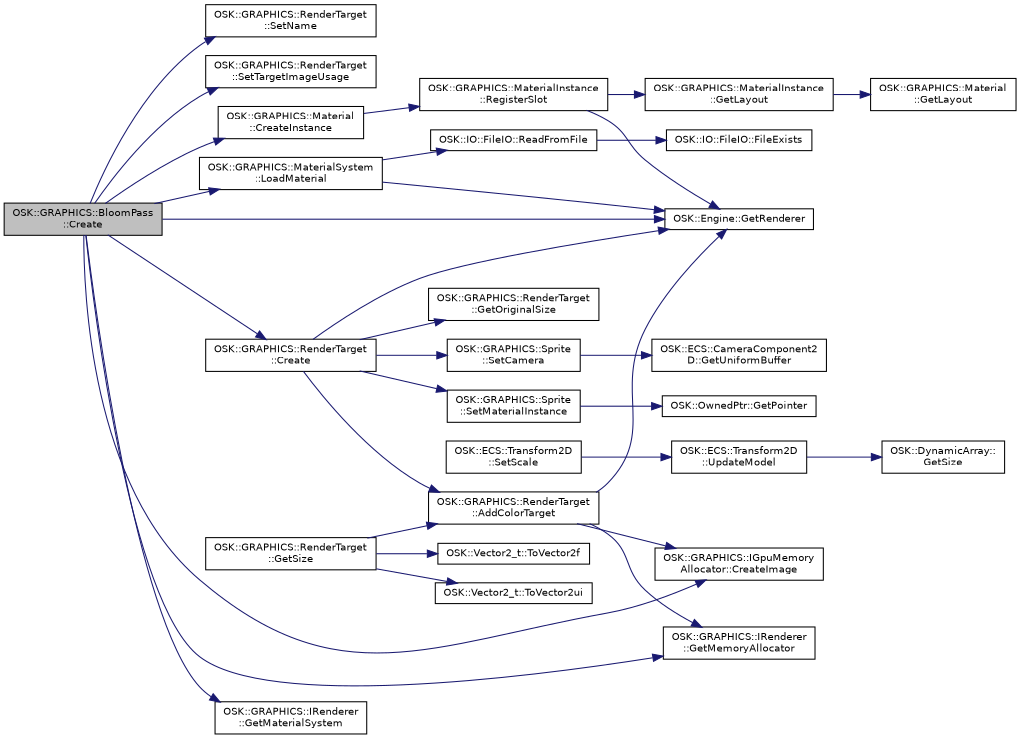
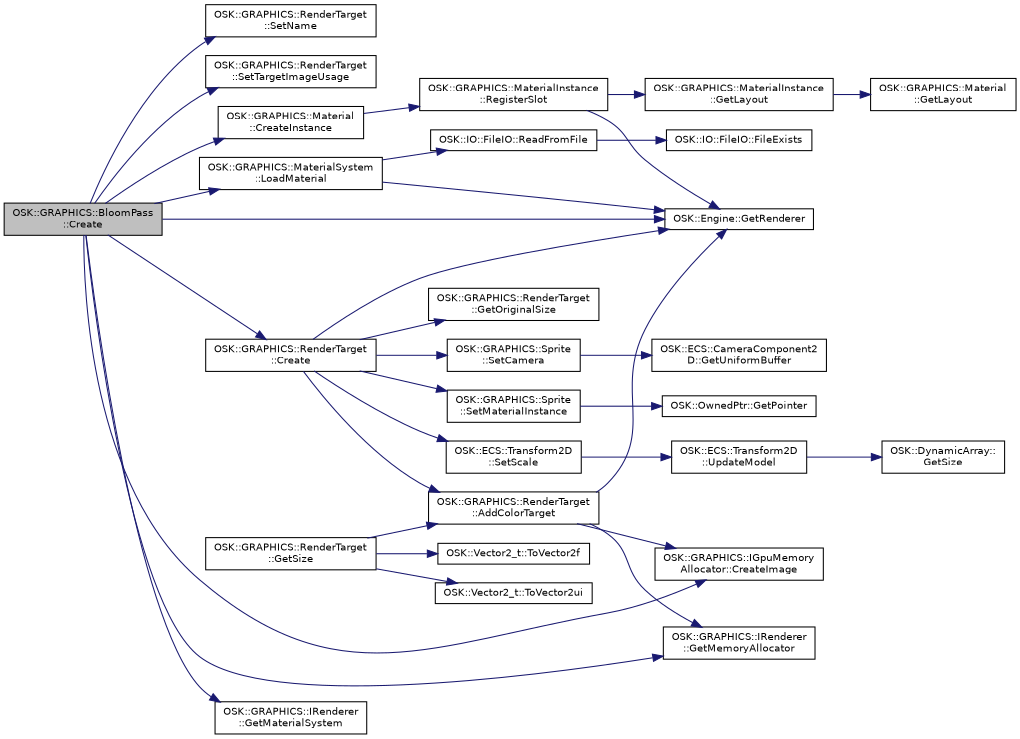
none -> (374, 408)
